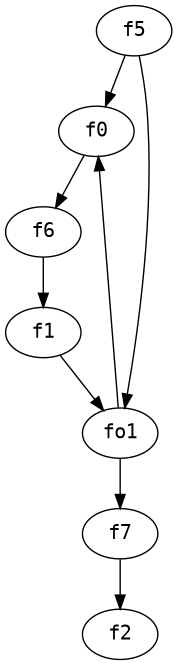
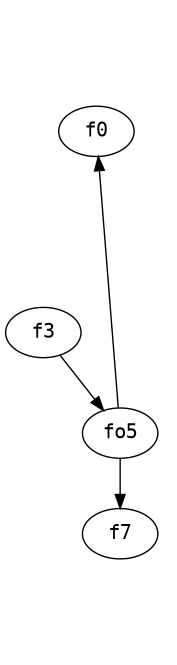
(134, 31) -> none
(43, 232) -> none
(43, 333) -> (43, 333)
(120, 433) -> (120, 433)
(120, 634) -> none
